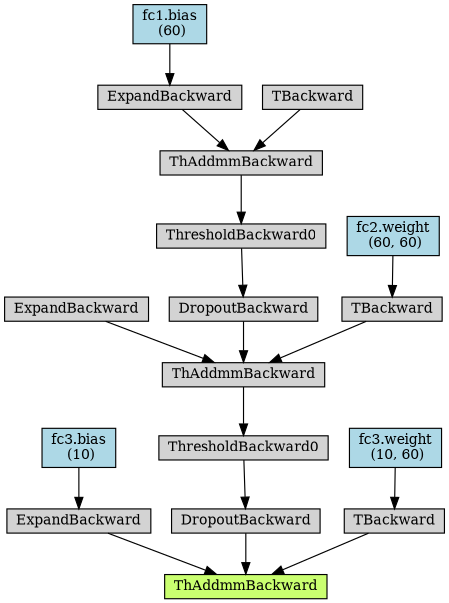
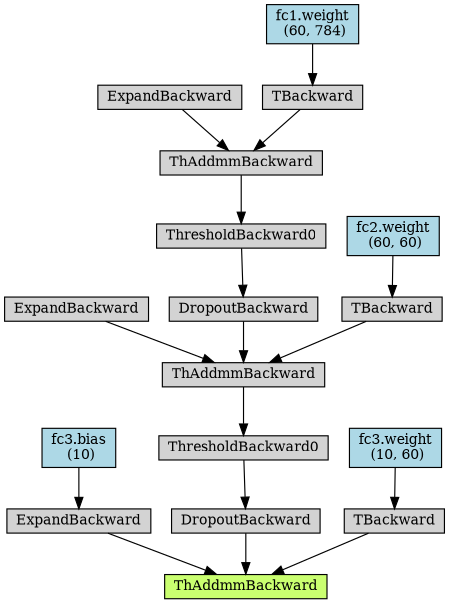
(170, 24) -> none
none -> (313, 24)
